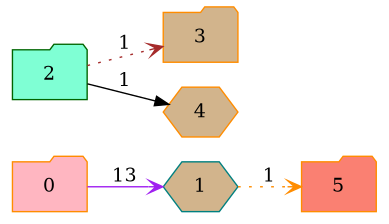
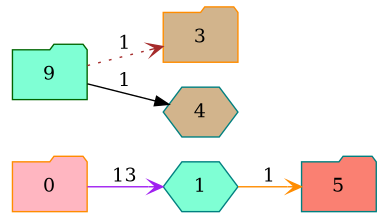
(50, 75) -> (50, 75)
(201, 112) -> (201, 112)
(201, 187) -> (201, 187)
(263, 187) -> (263, 187)
(339, 187) -> (339, 187)
